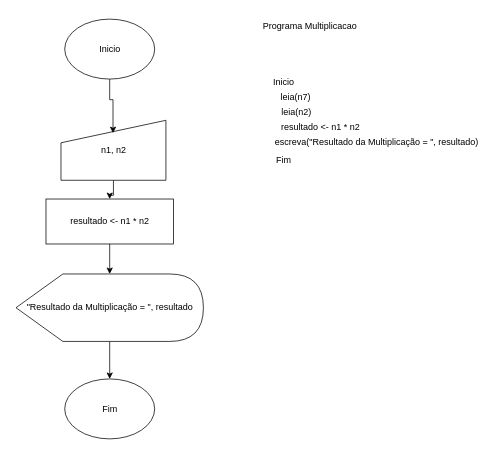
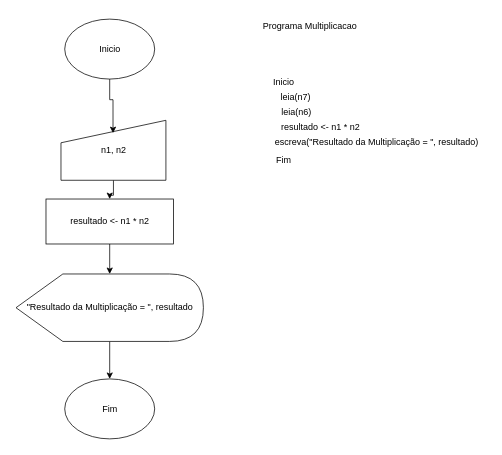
(297, 113) -> (297, 113)
